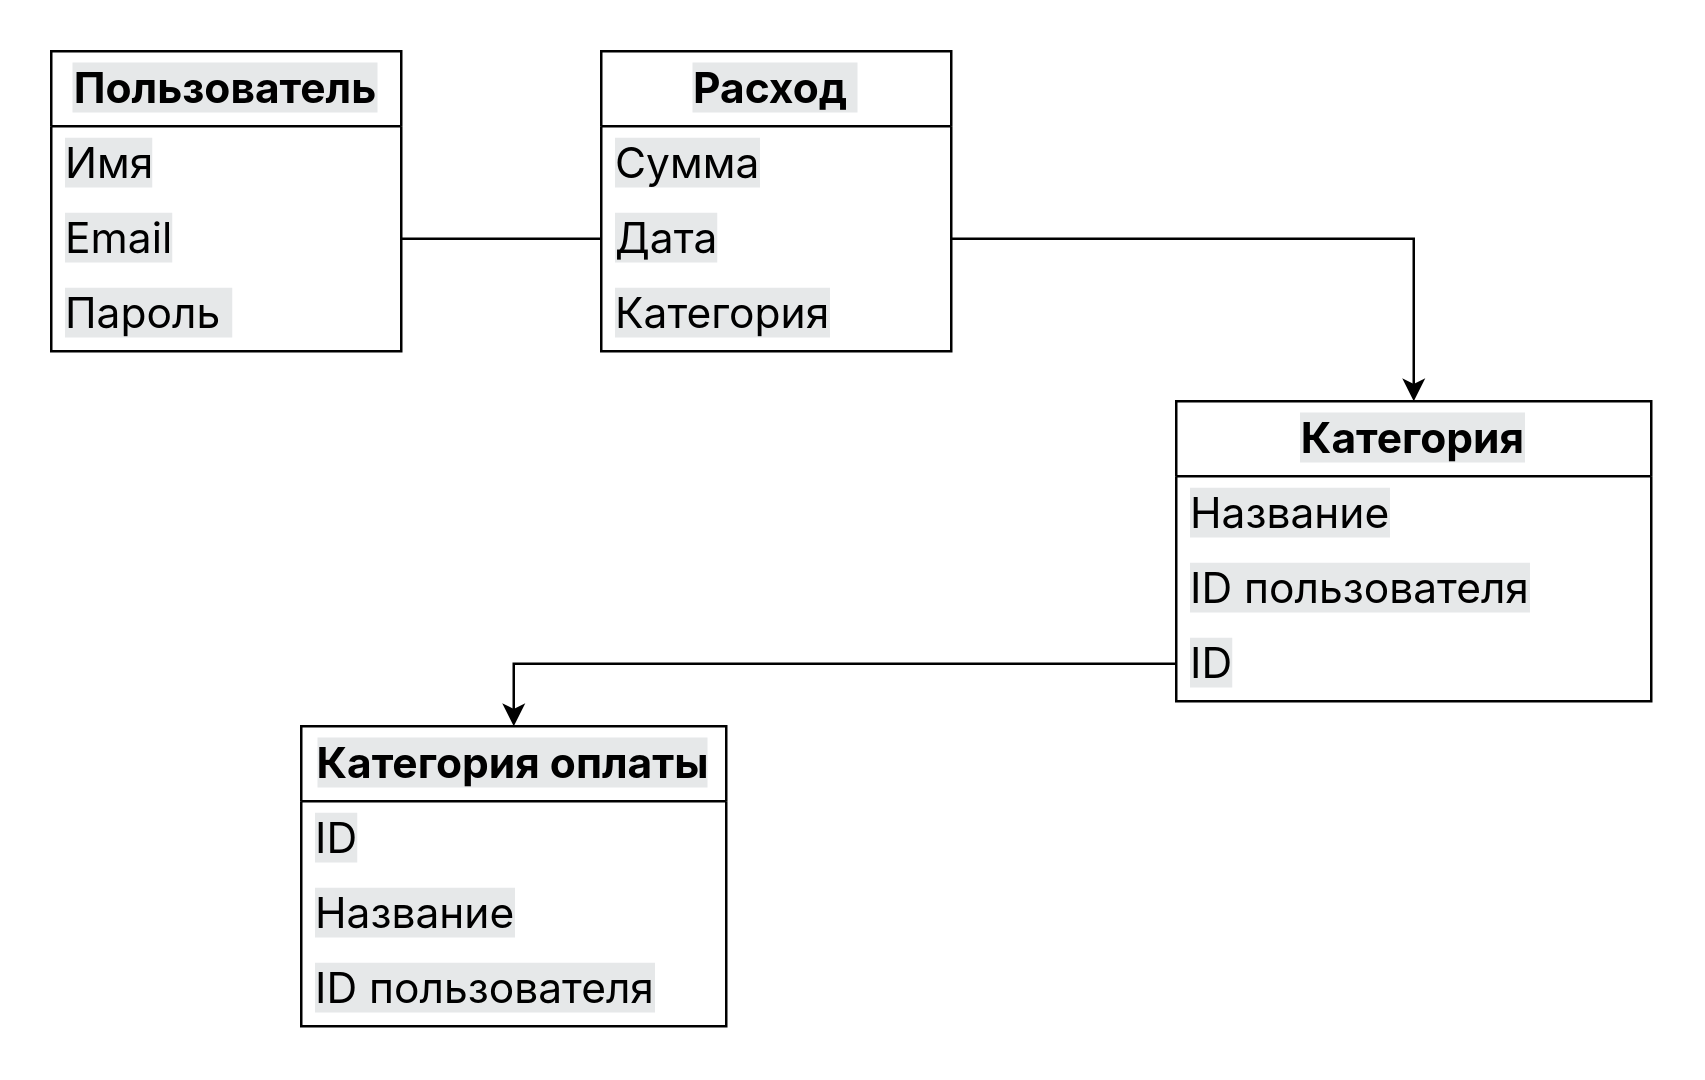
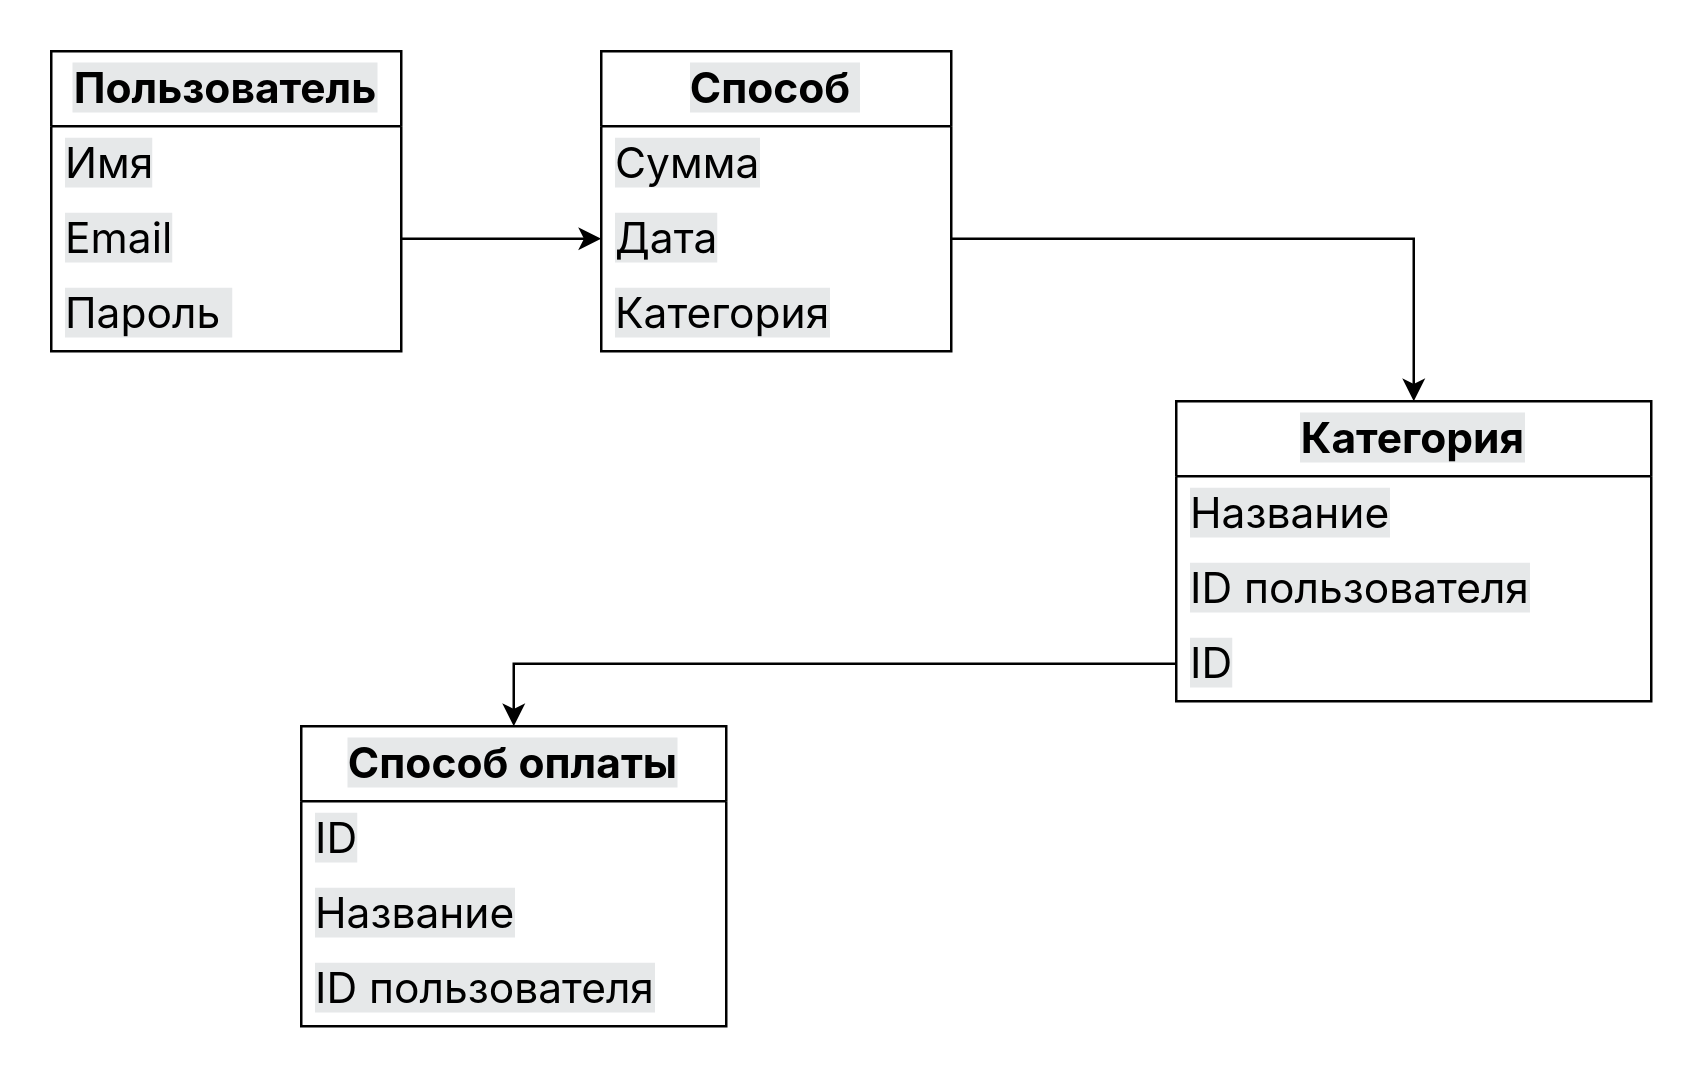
(776, 89) -> (776, 89)
(589, 239) -> (583, 239)
(514, 764) -> (514, 764)
